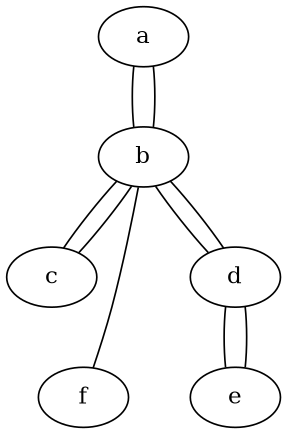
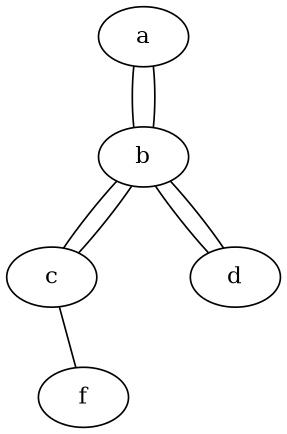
(119, 278) -> (68, 337)
(235, 397) -> none
